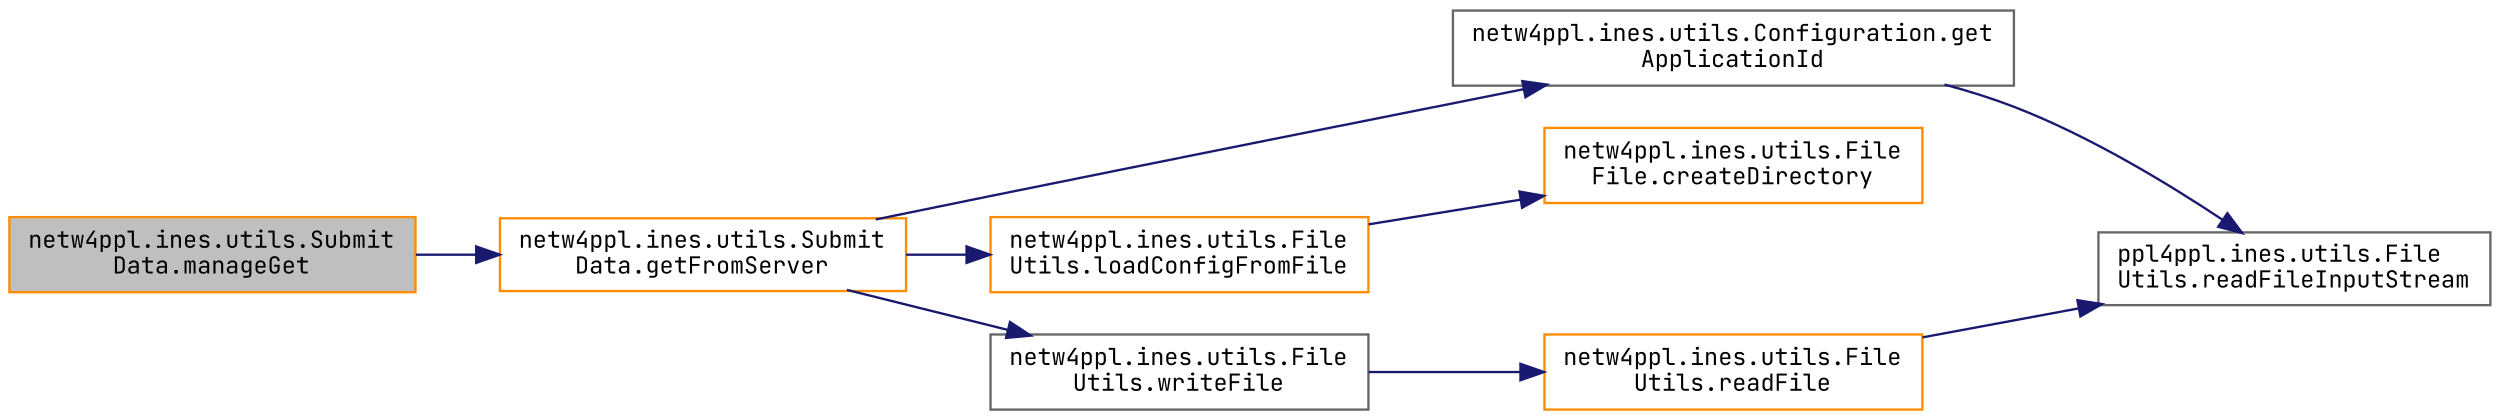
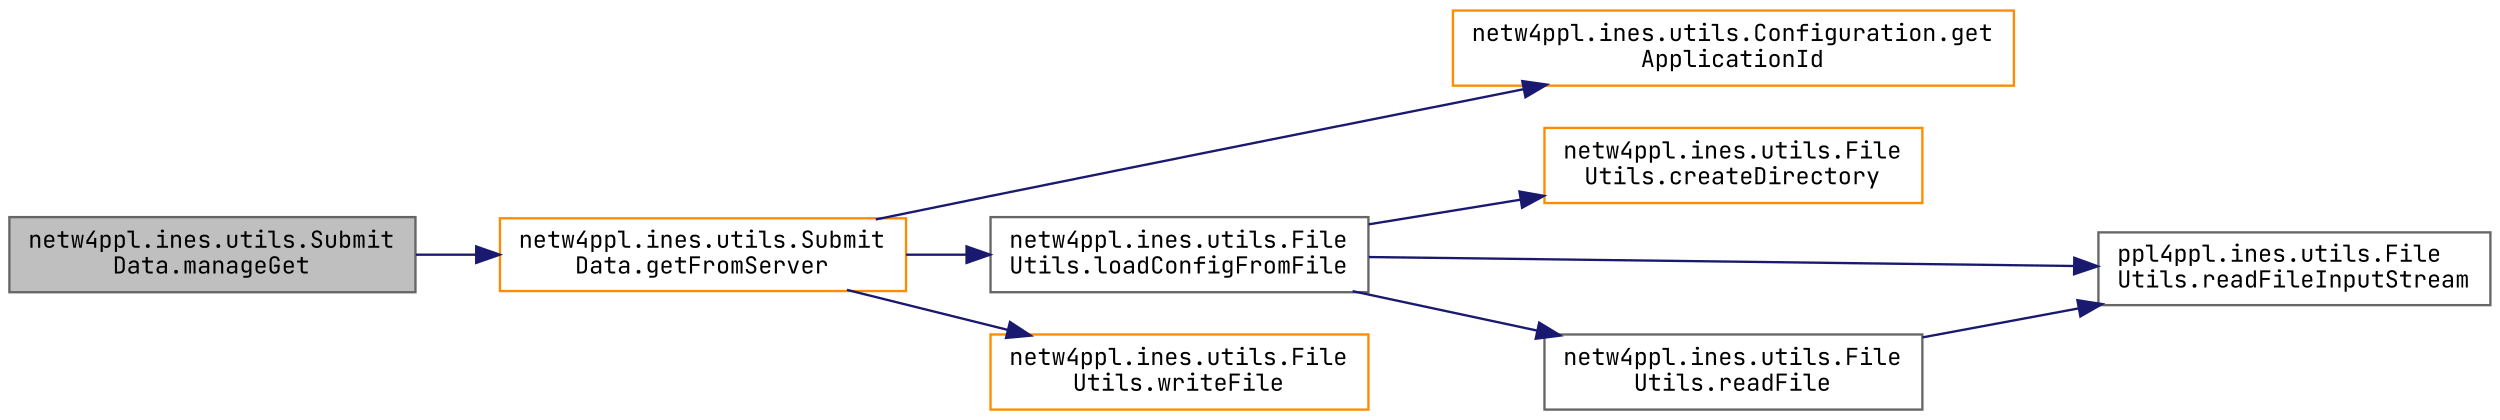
(1733, 48) -> (1733, 48)
(2089, 141) -> (1721, 262)
(1733, 165) -> (1733, 165)
(212, 255) -> (212, 255)
(1179, 255) -> (1179, 255)
(1179, 372) -> (1179, 372)
(1444, 372) -> (1445, 311)
(1733, 372) -> (1733, 372)
